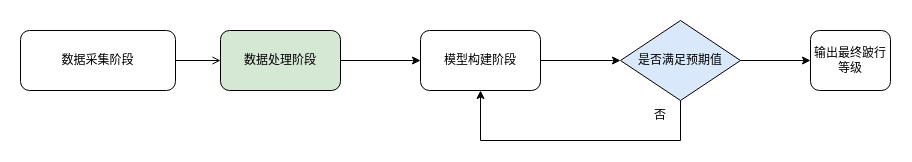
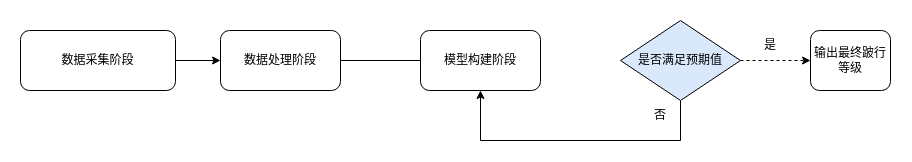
none -> (771, 46)
(214, 61) -> (212, 61)
(281, 61) -> (281, 61)
(412, 61) -> (415, 61)
(577, 61) -> none
(772, 61) -> (772, 61)
